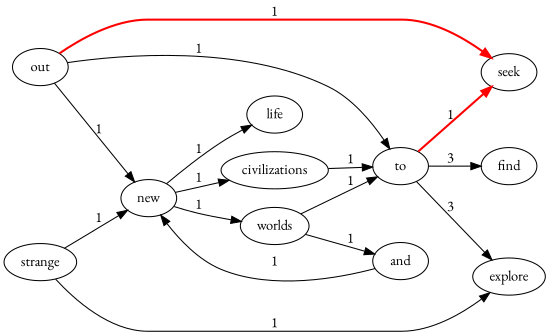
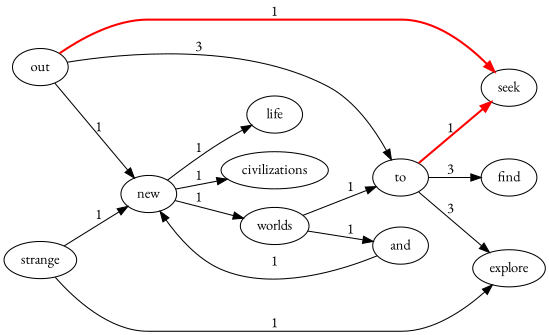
(199, 49) -> (199, 47)
(345, 168) -> none
